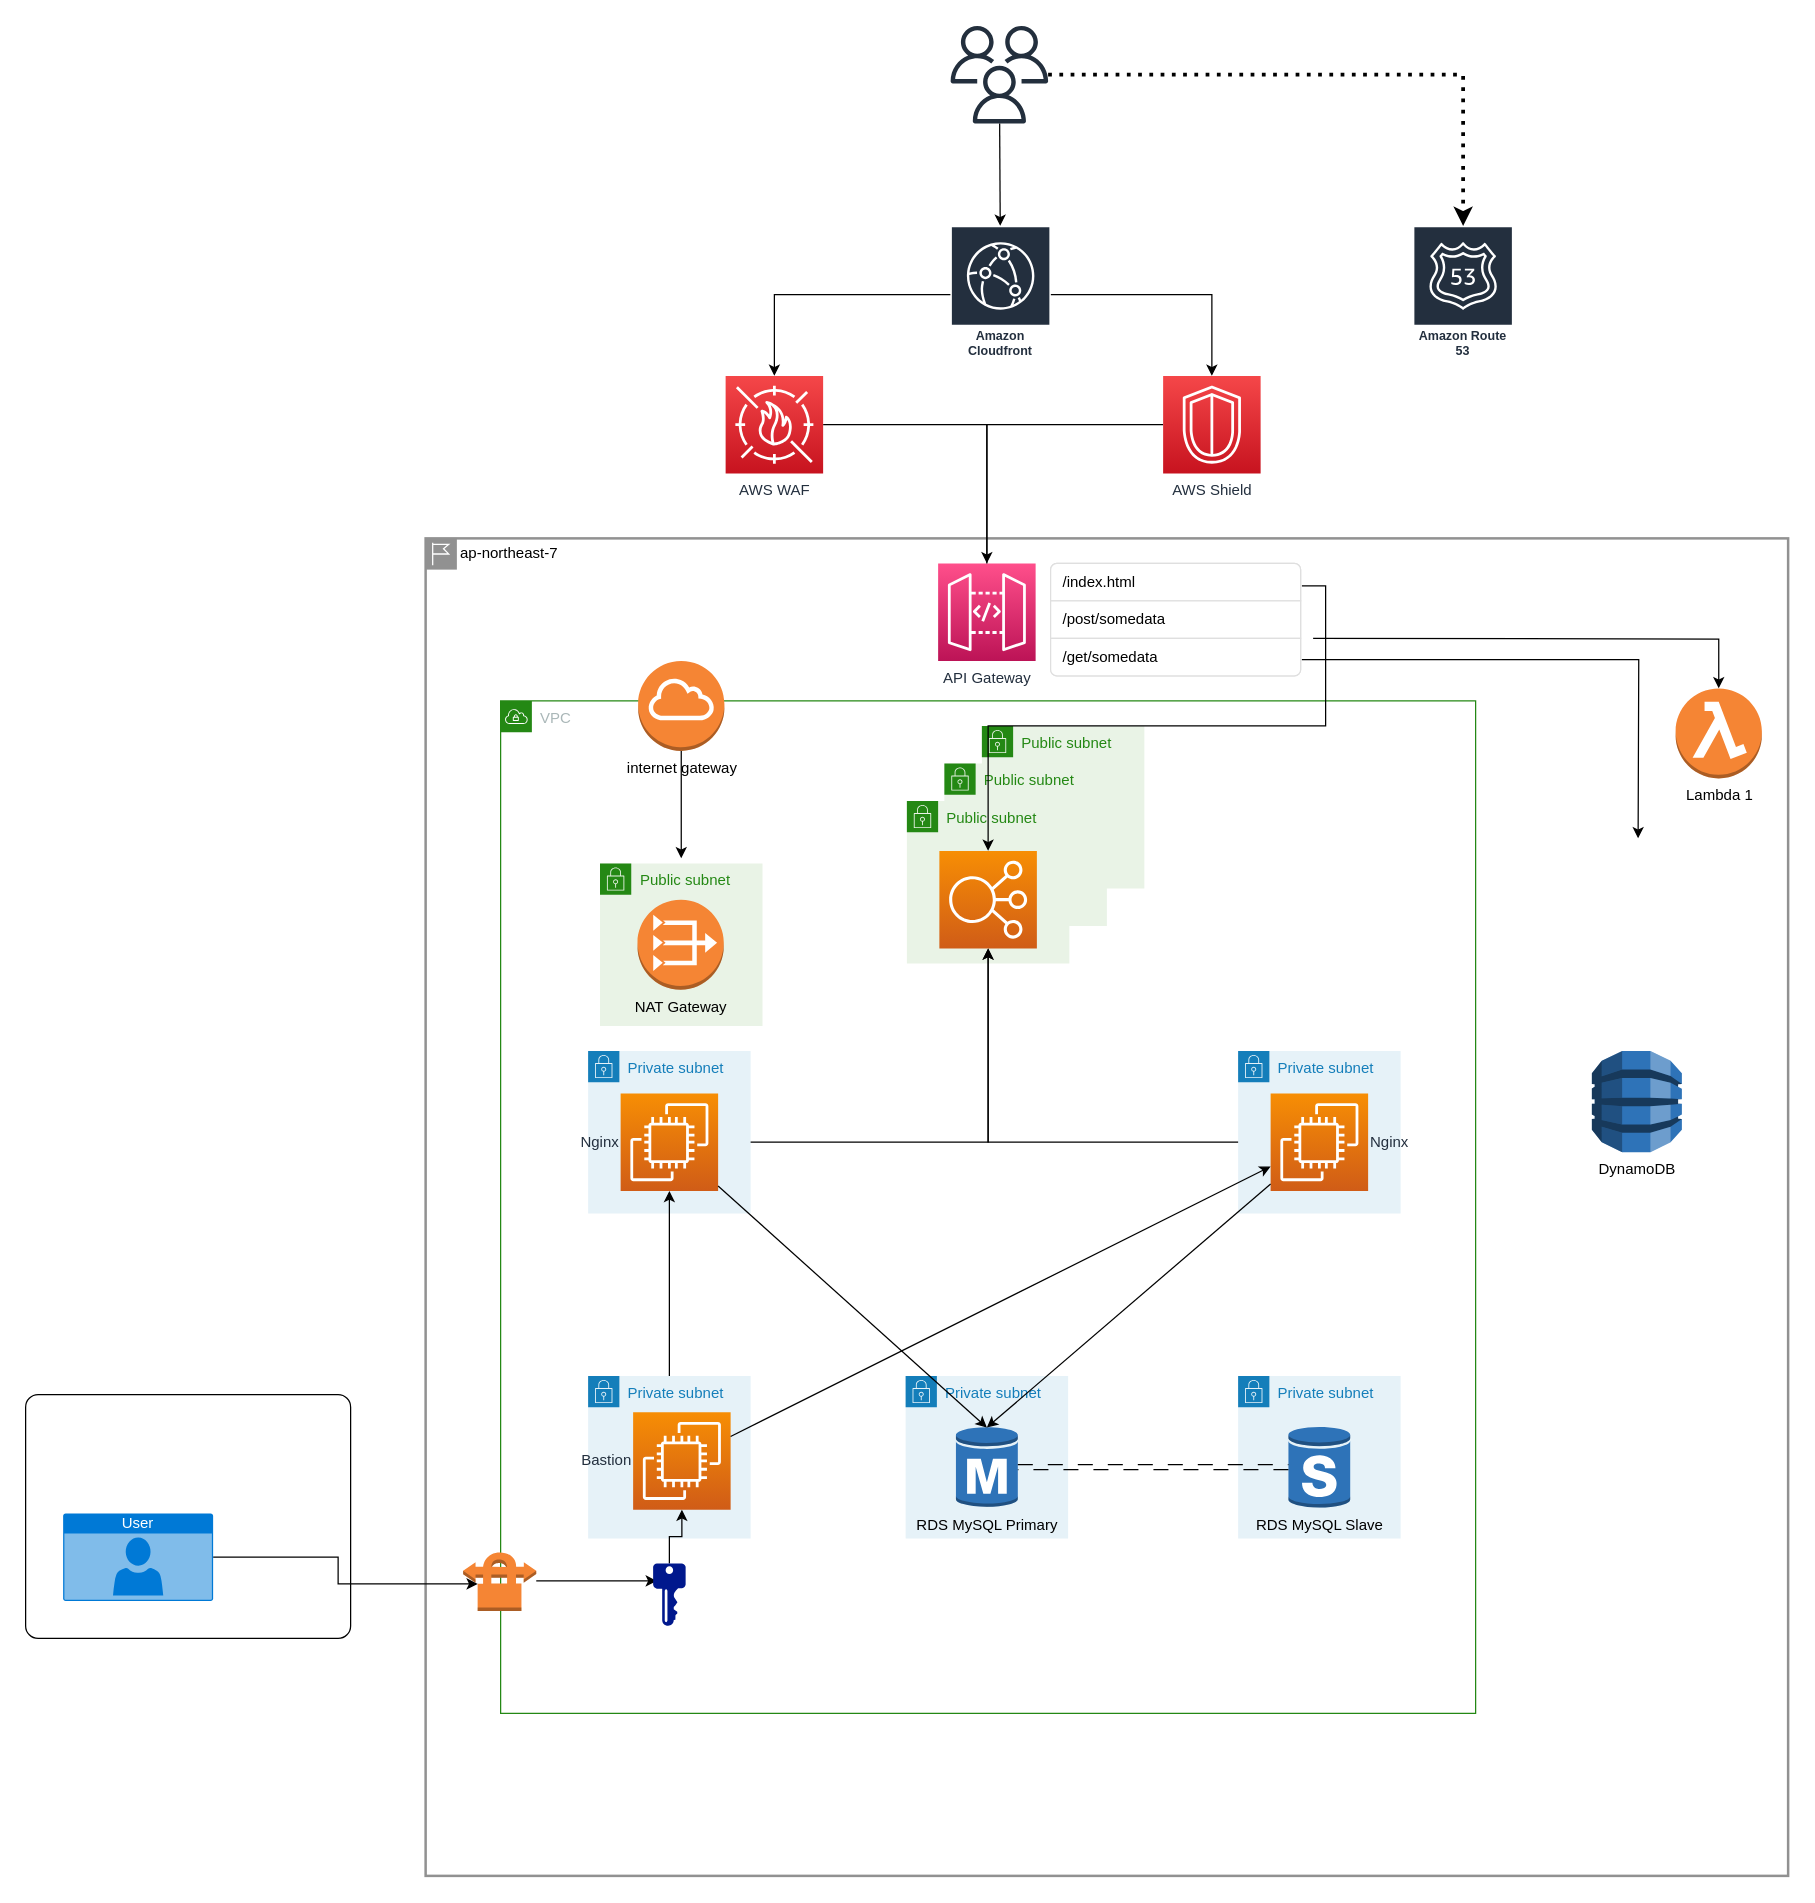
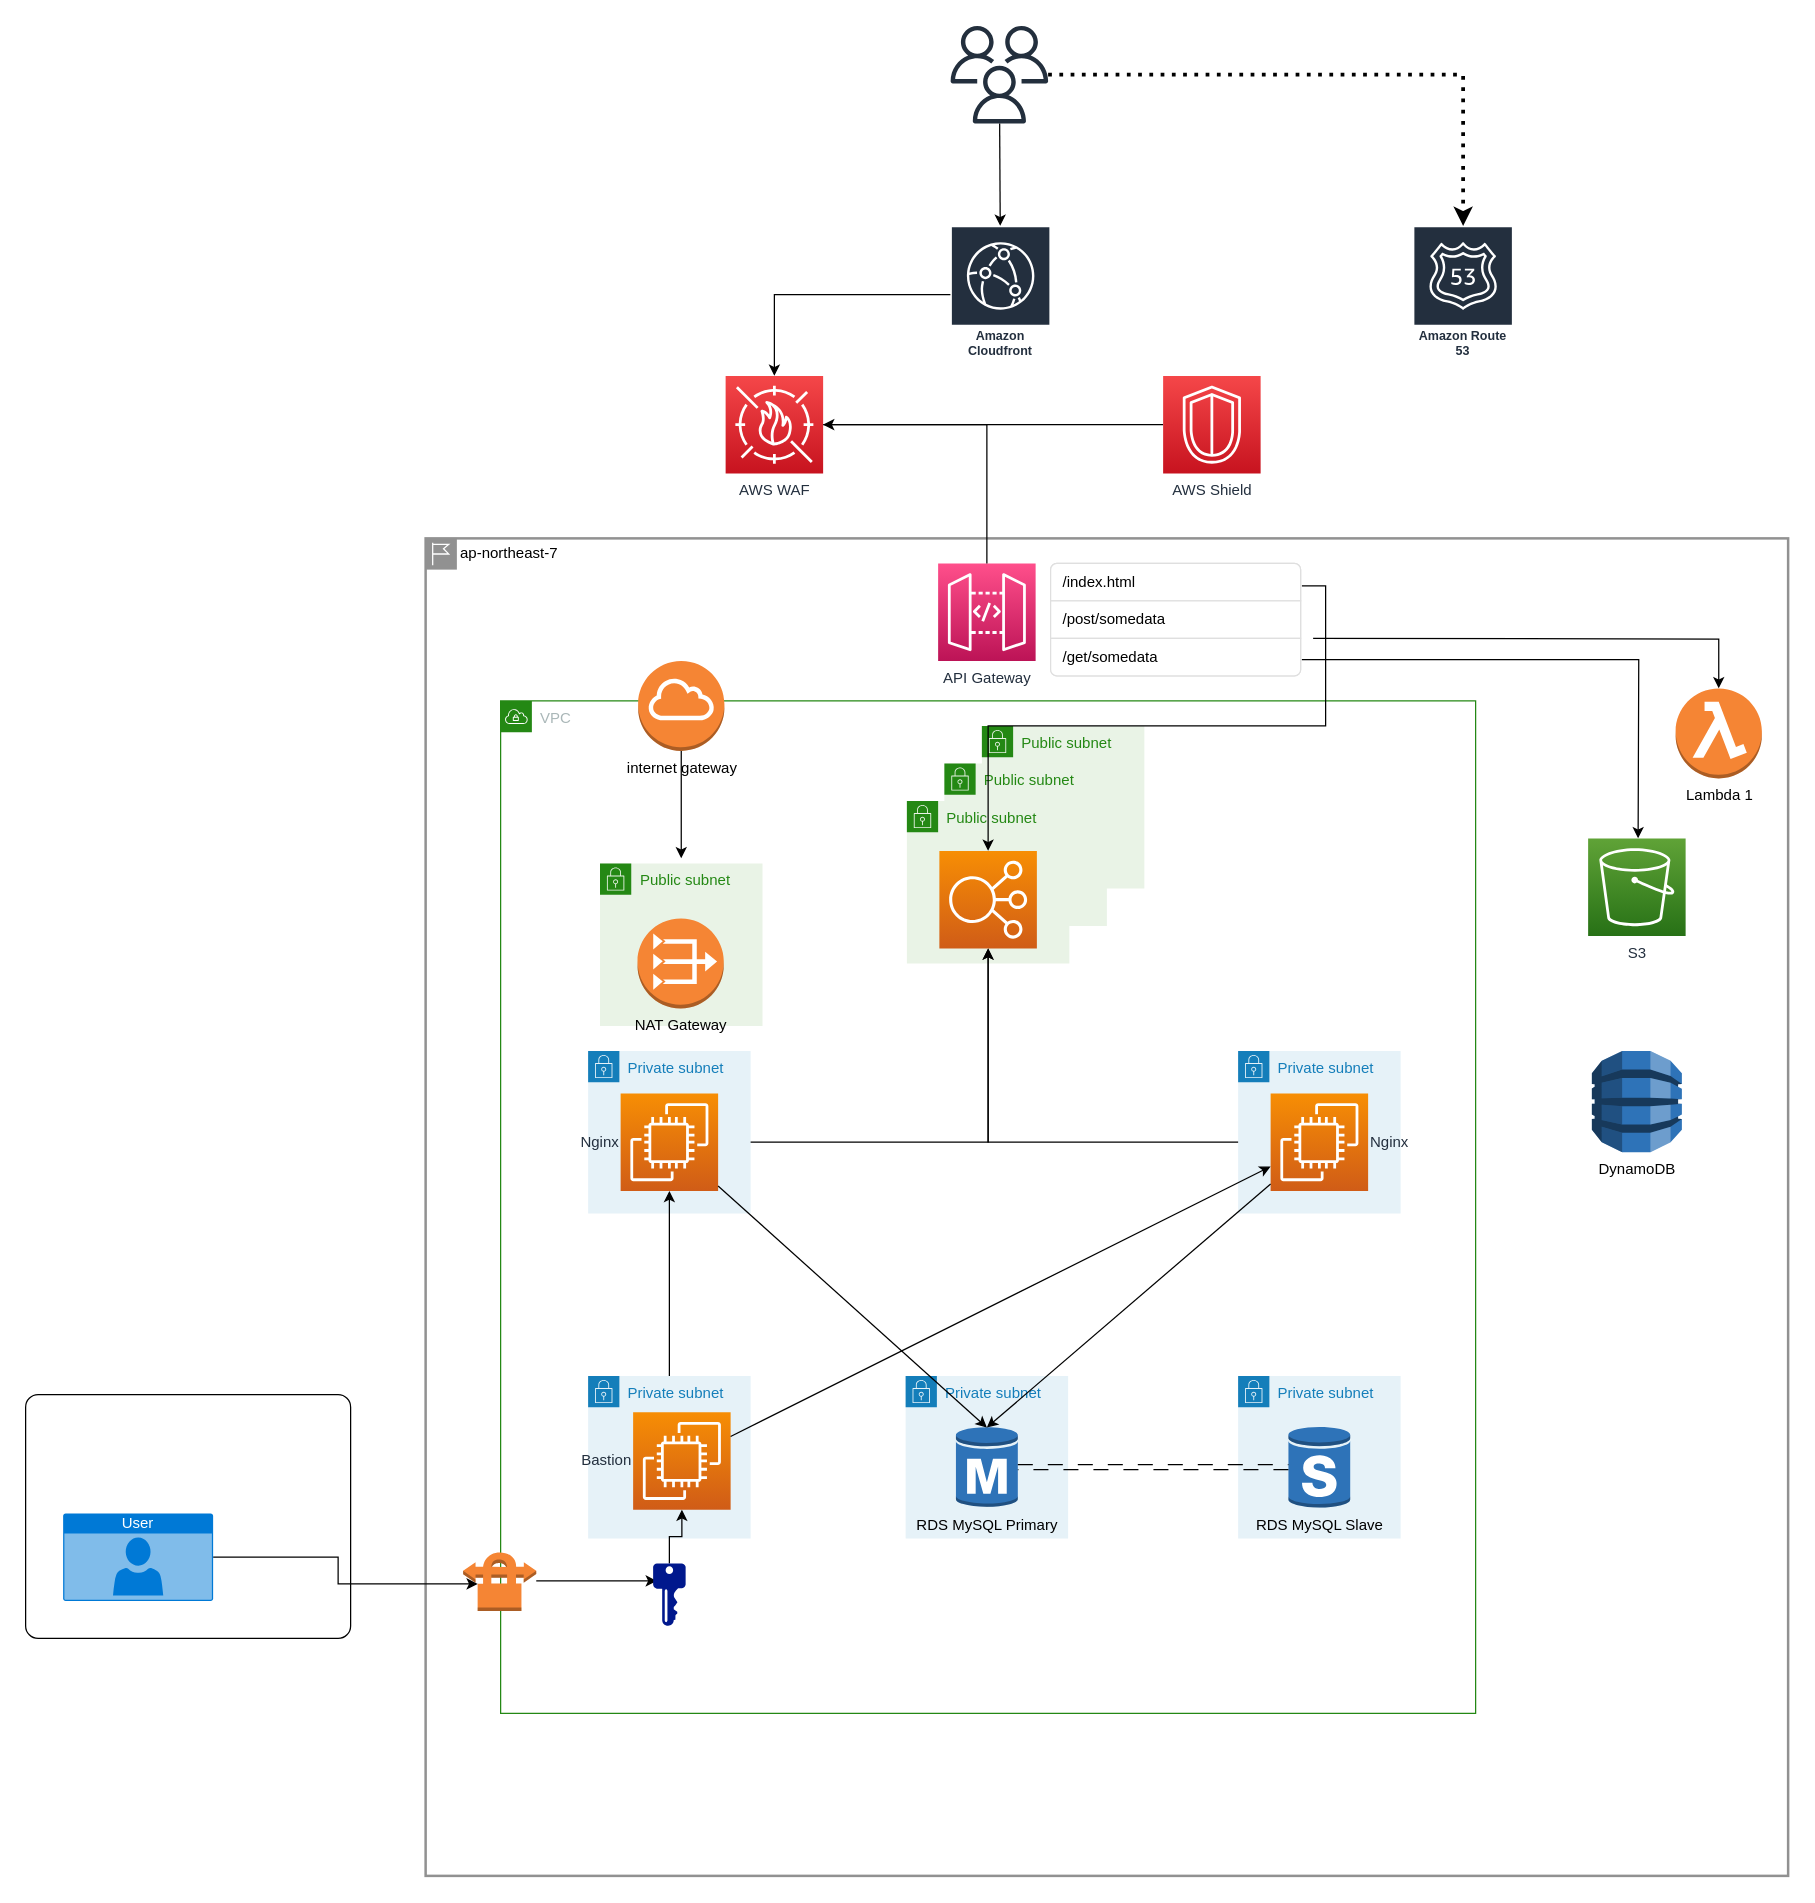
(1168, 294) -> none
(989, 424) -> (989, 424)
none -> (1637, 887)
(681, 944) -> (681, 963)
